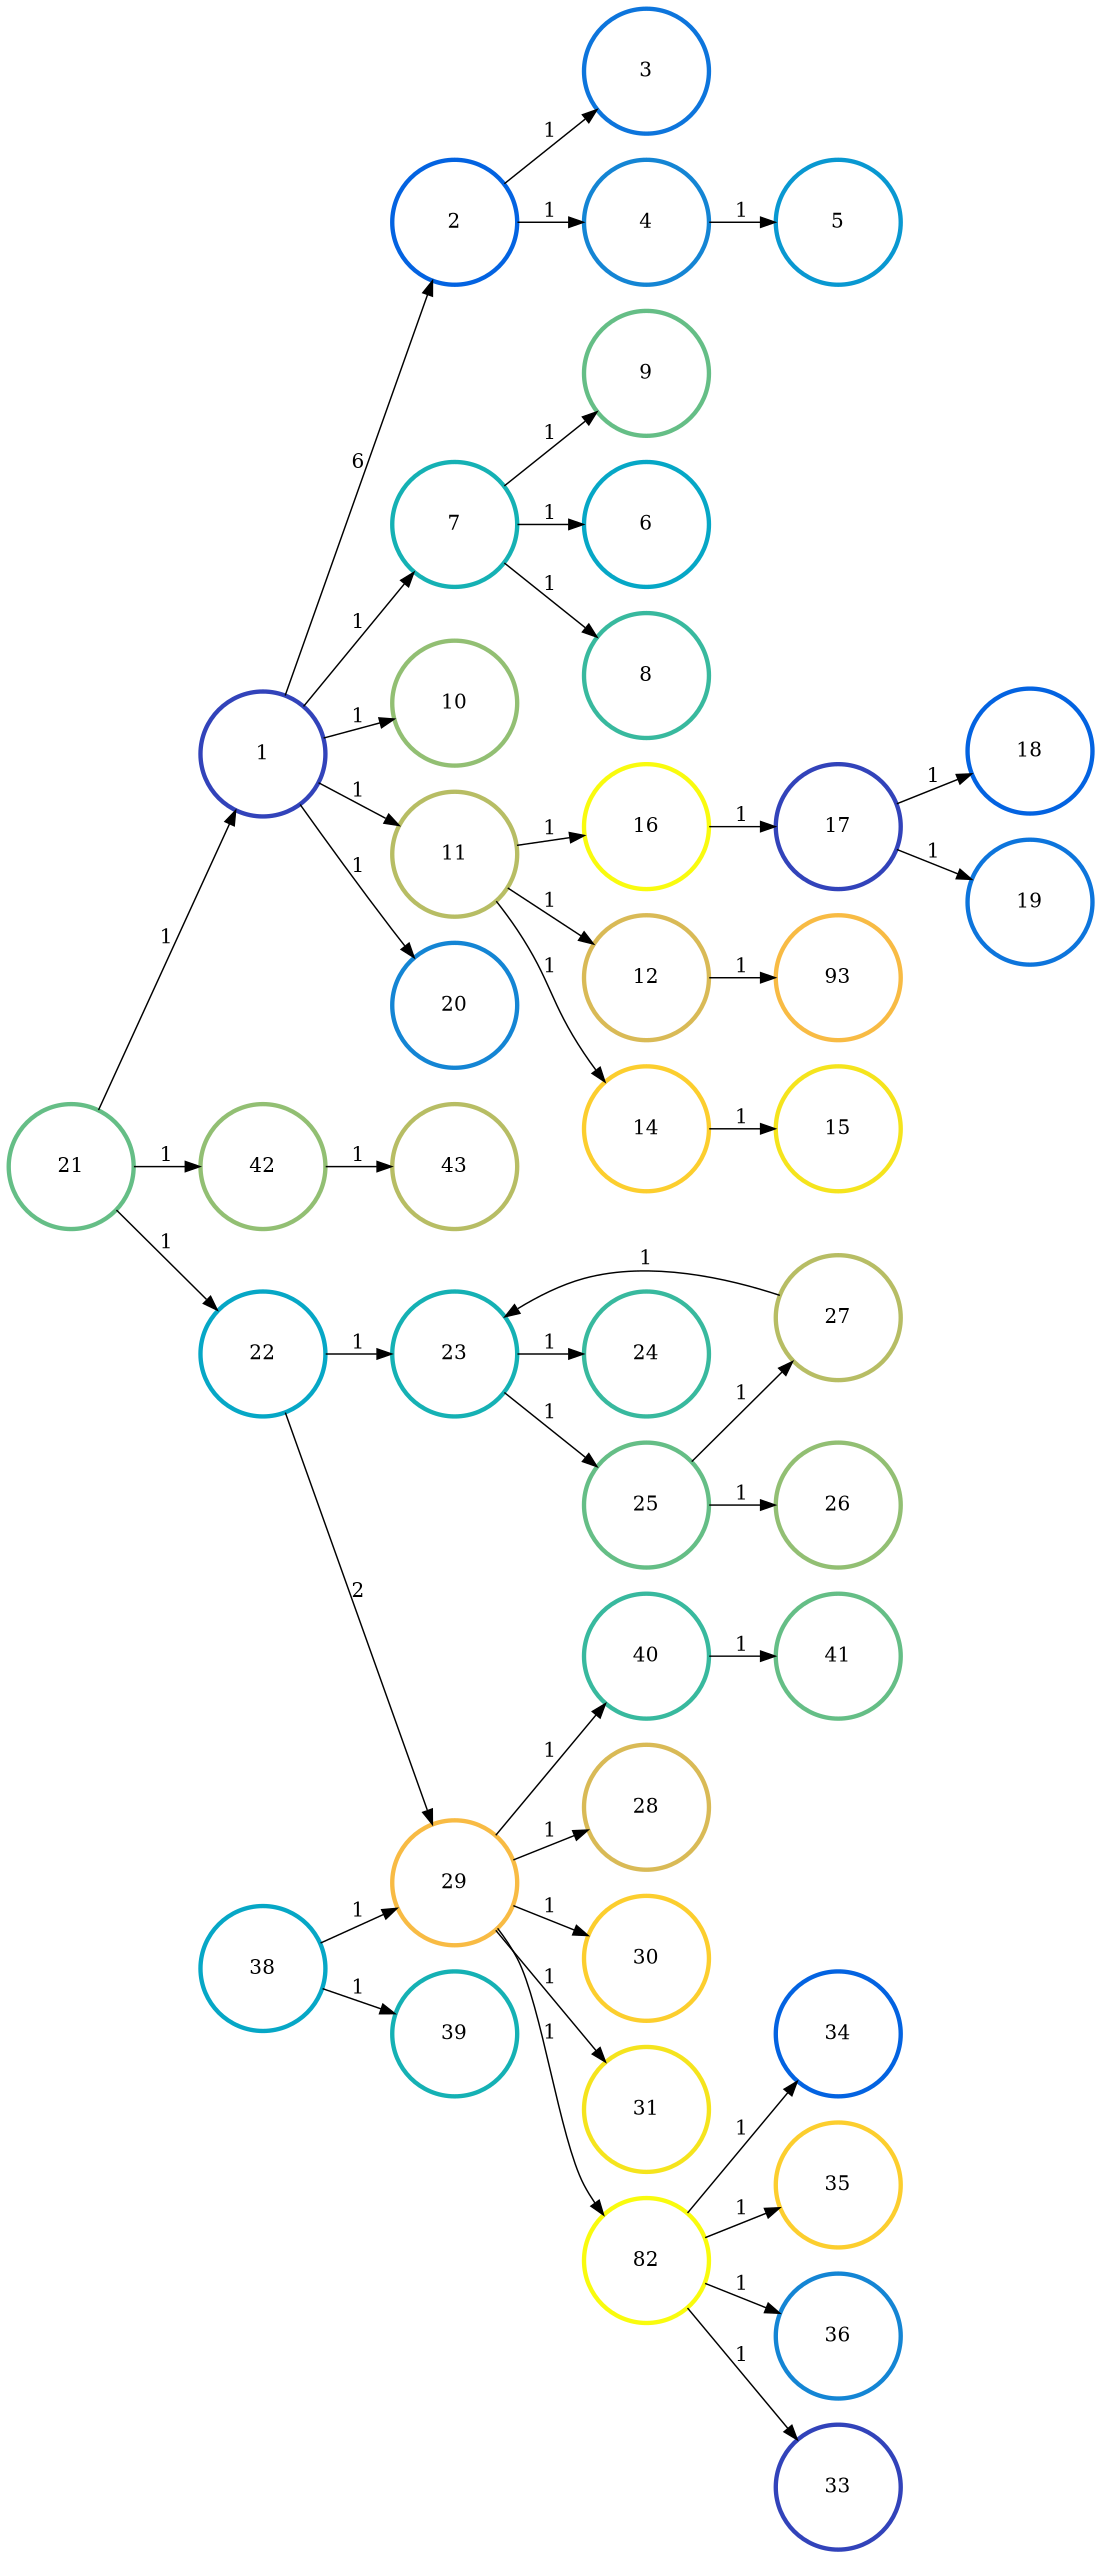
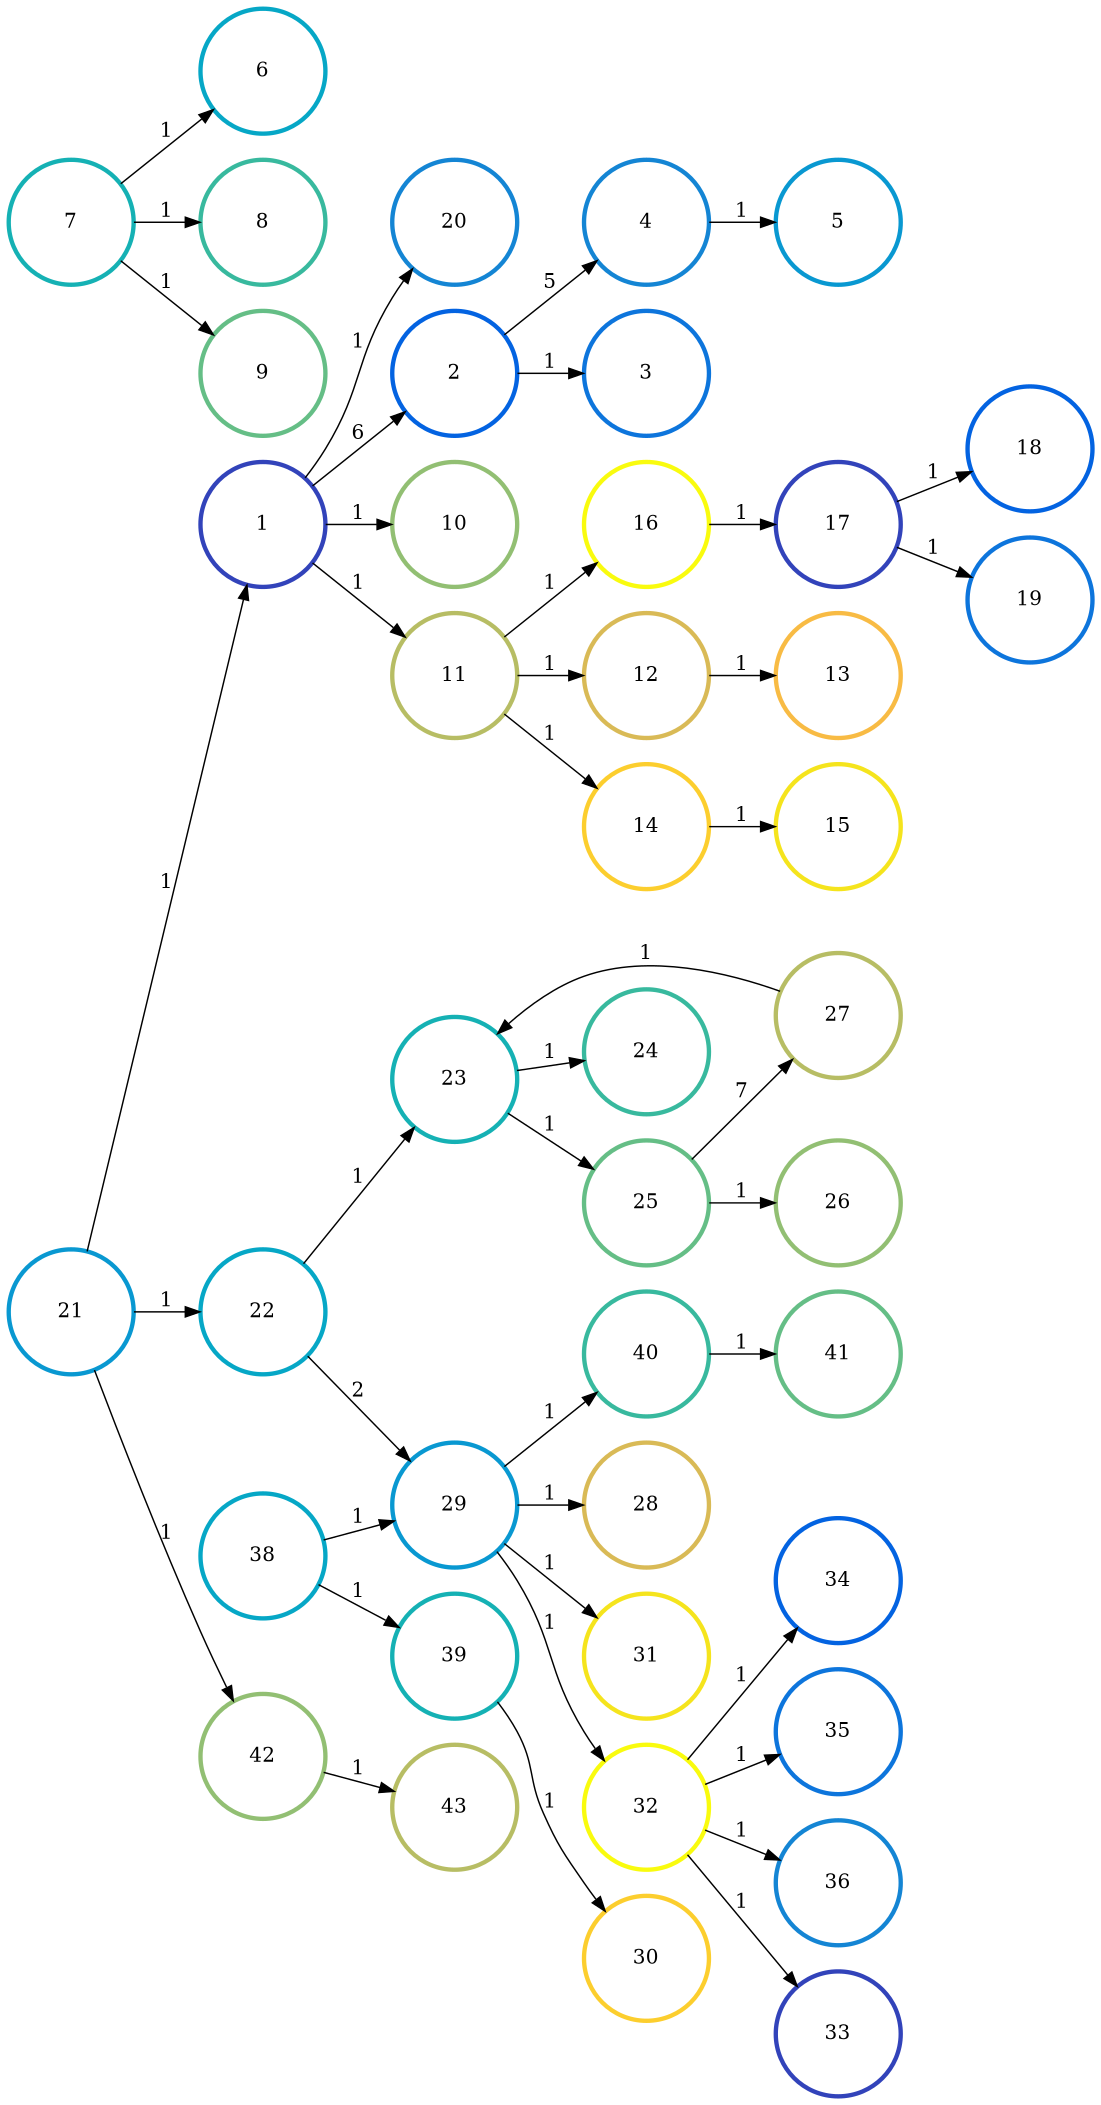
(551, 211) -> (551, 283)
(354, 645) -> none
(838, 978) -> (838, 676)
(71, 1167) -> (71, 1312)
(742, 1394) -> (742, 1092)
(455, 1883) -> (455, 1505)
(544, 1918) -> (540, 1804)
(838, 2185) -> (838, 1732)
(646, 2261) -> (646, 1807)
